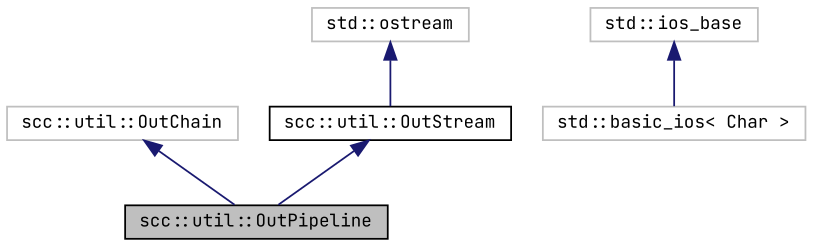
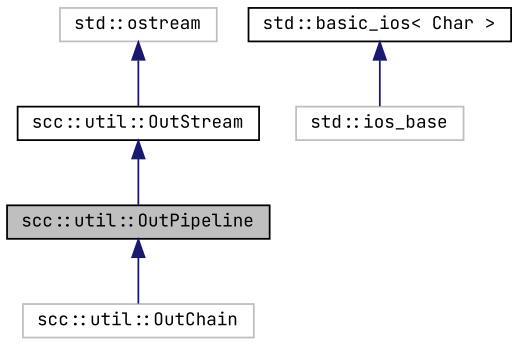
(674, 83) -> (380, 83)
(674, 123) -> (380, 25)
(197, 178) -> (138, 281)
